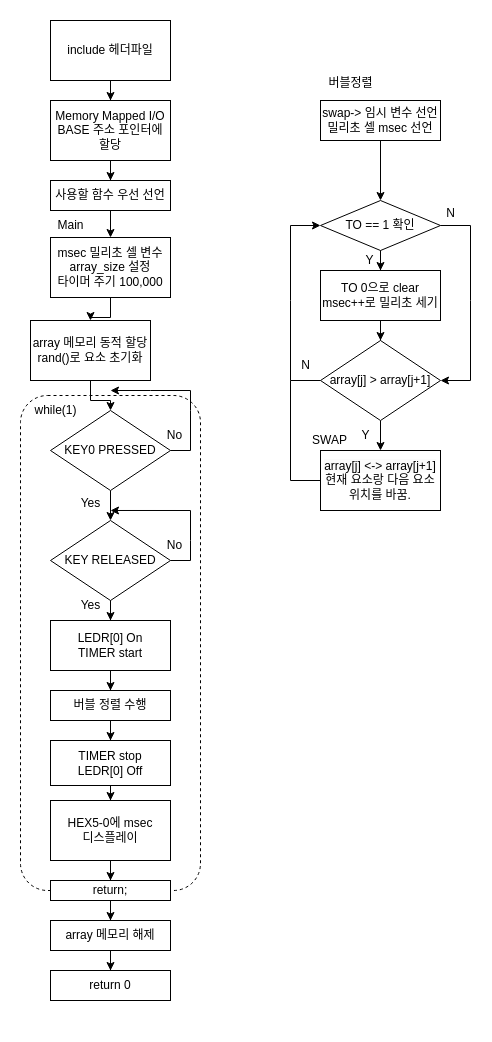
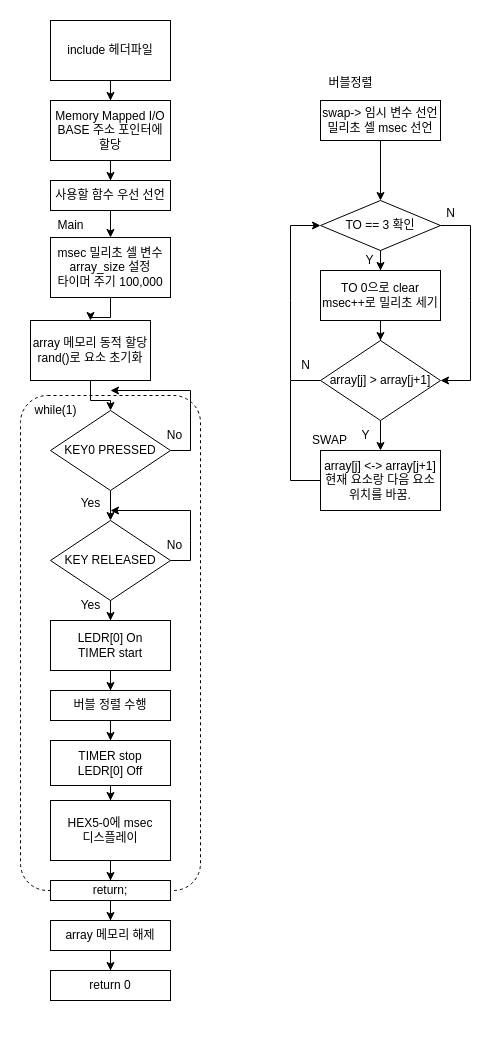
(381, 226) -> (381, 226)
